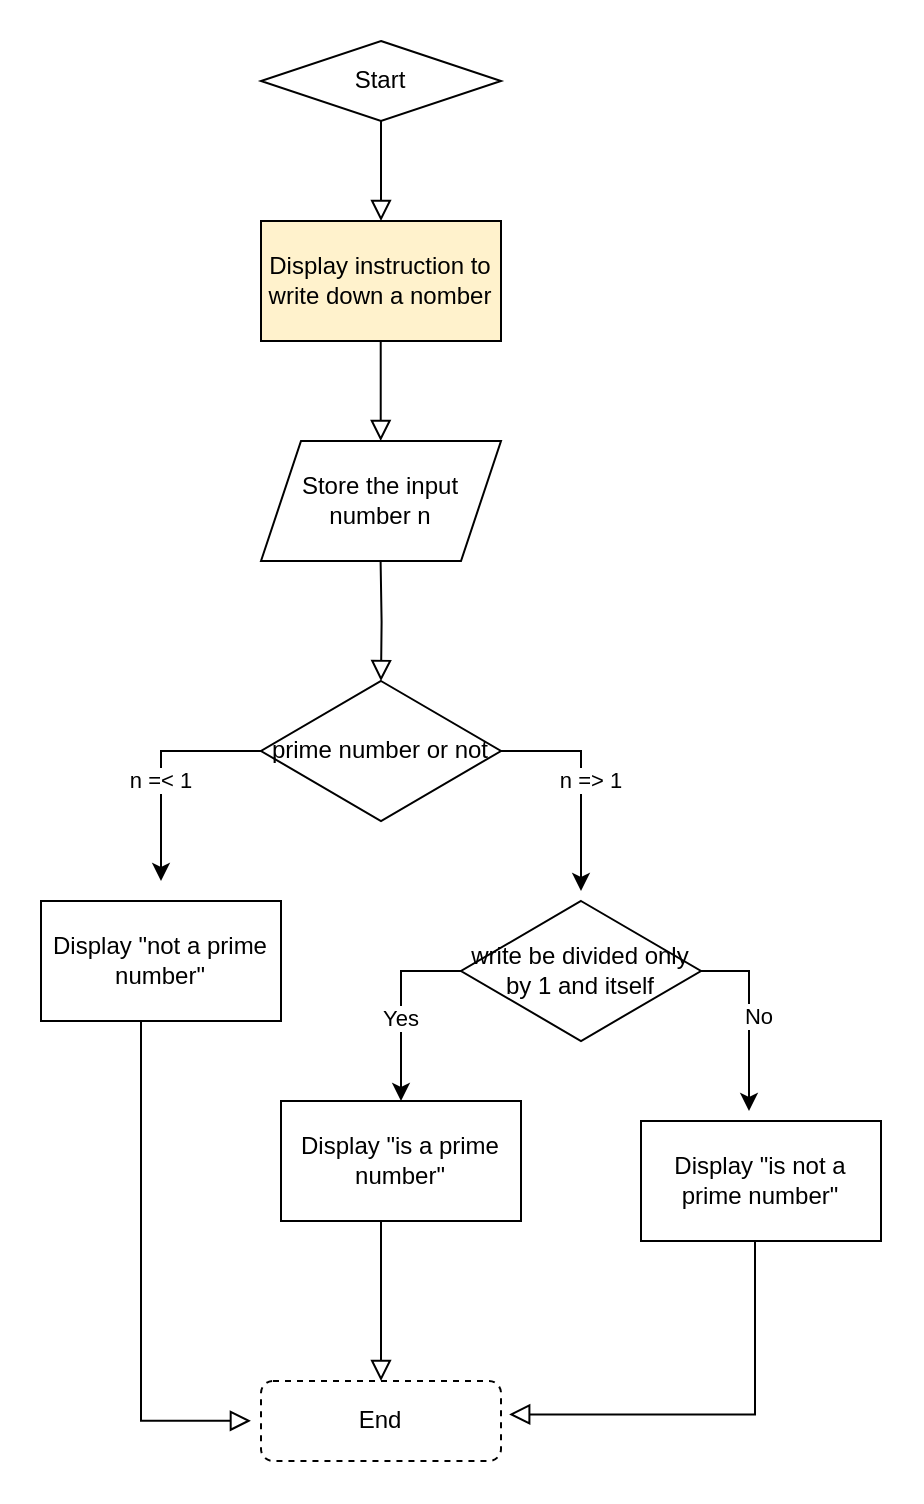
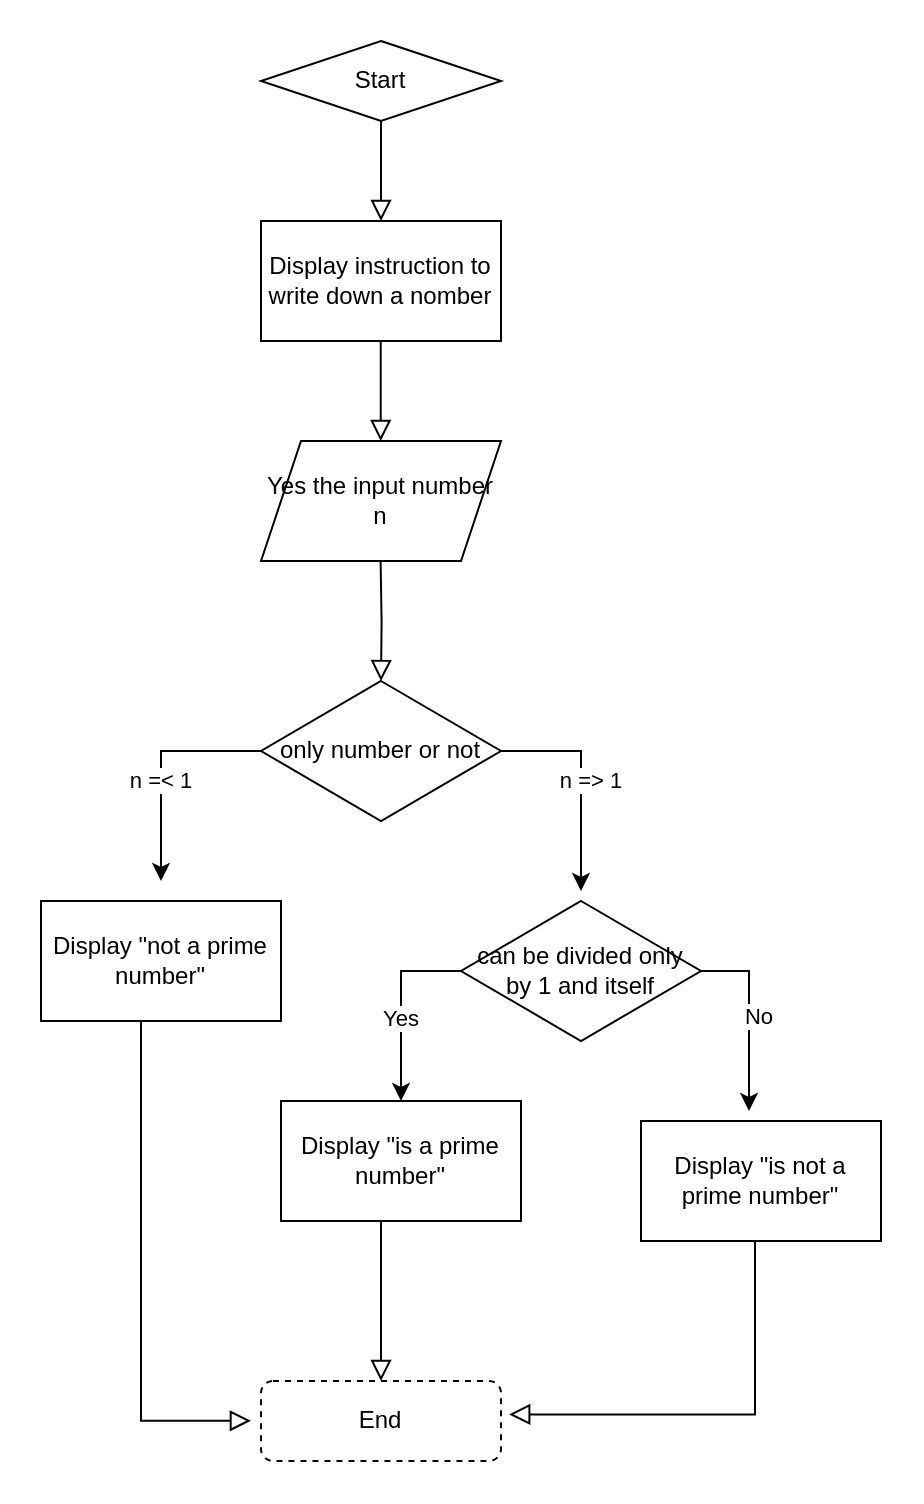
(381, 281) -> (381, 281)
(381, 501) -> (381, 501)
(381, 751) -> (381, 751)
(581, 971) -> (581, 971)
